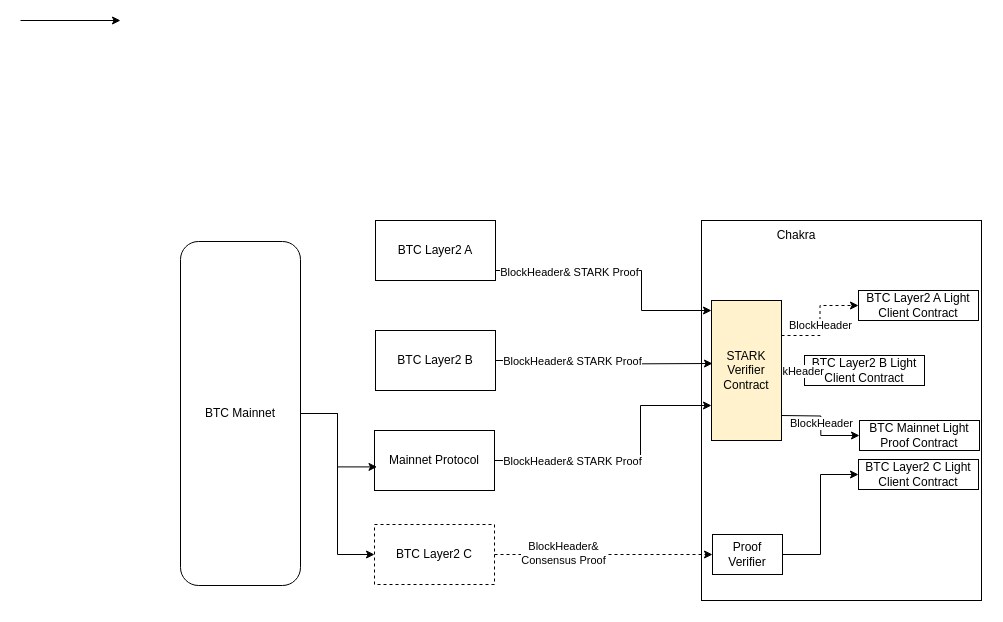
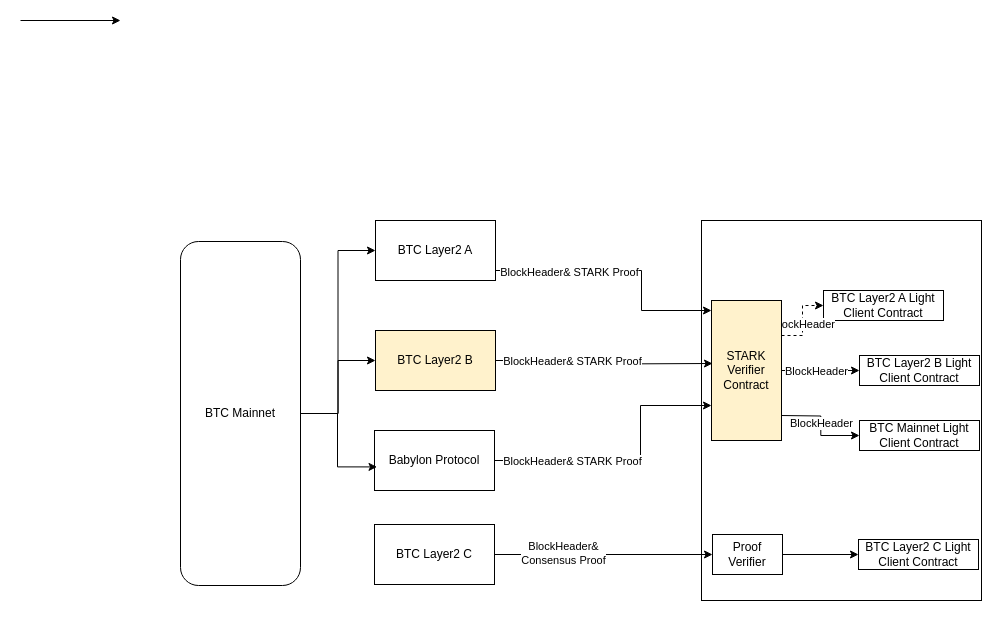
(797, 236) -> none
none -> (338, 290)
(919, 306) -> (884, 306)
(436, 361) -> (436, 361)
(865, 371) -> (920, 371)
(920, 436) -> (920, 436)
(435, 461) -> (435, 461)
(919, 475) -> (919, 555)
(338, 526) -> (354, 361)
(435, 555) -> (435, 555)
(655, 555) -> (655, 555)
